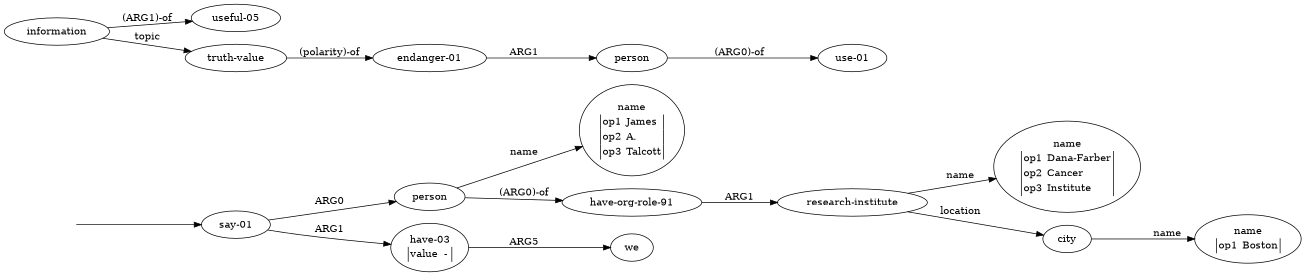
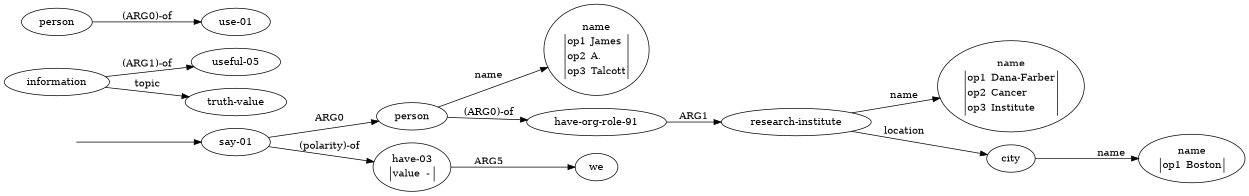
(430, 58) -> none
(330, 229) -> (330, 146)
